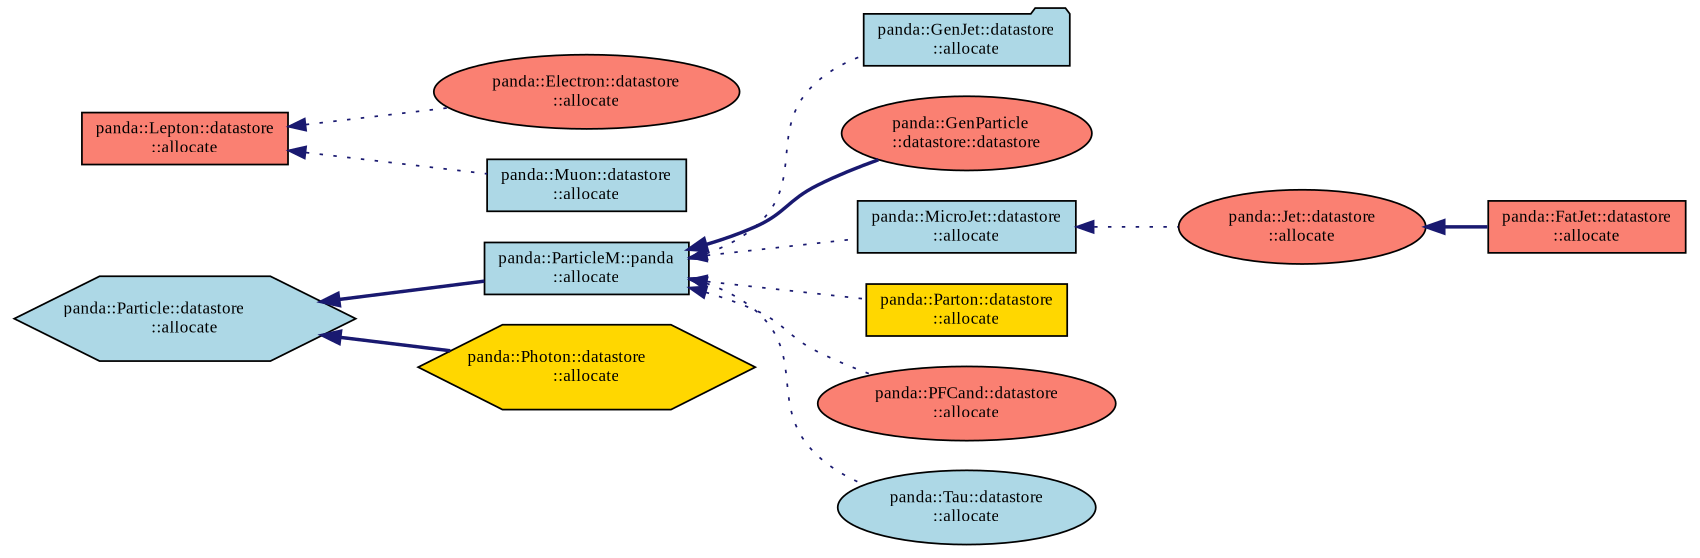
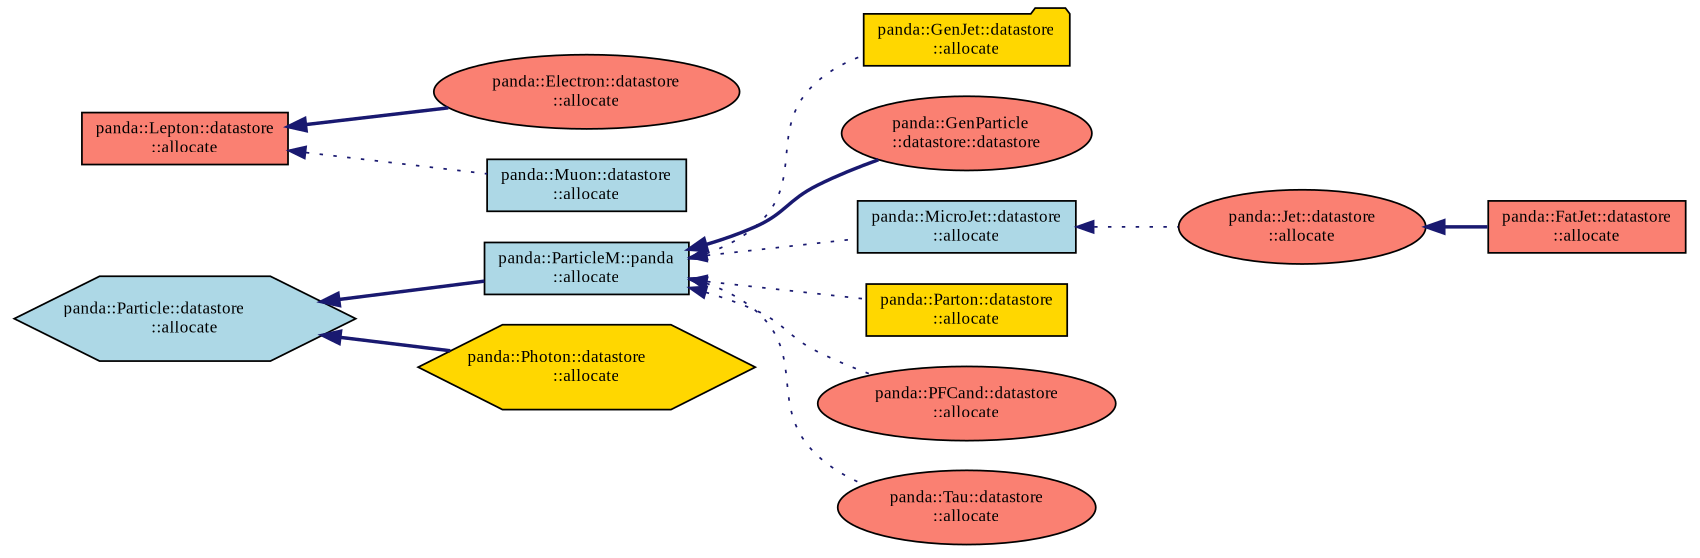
(967, 40) -> (967, 40)
(377, 116) -> (377, 116)
(967, 507) -> (967, 507)
